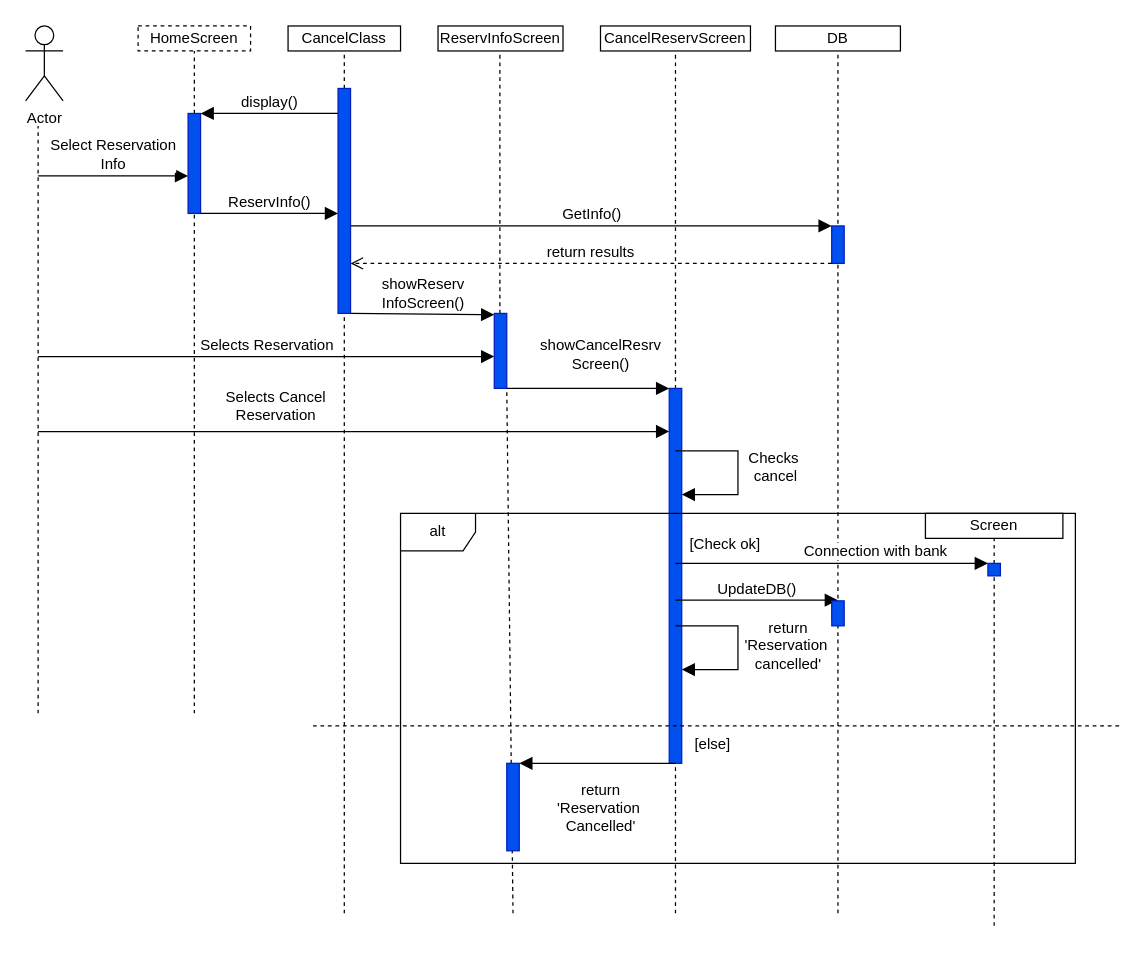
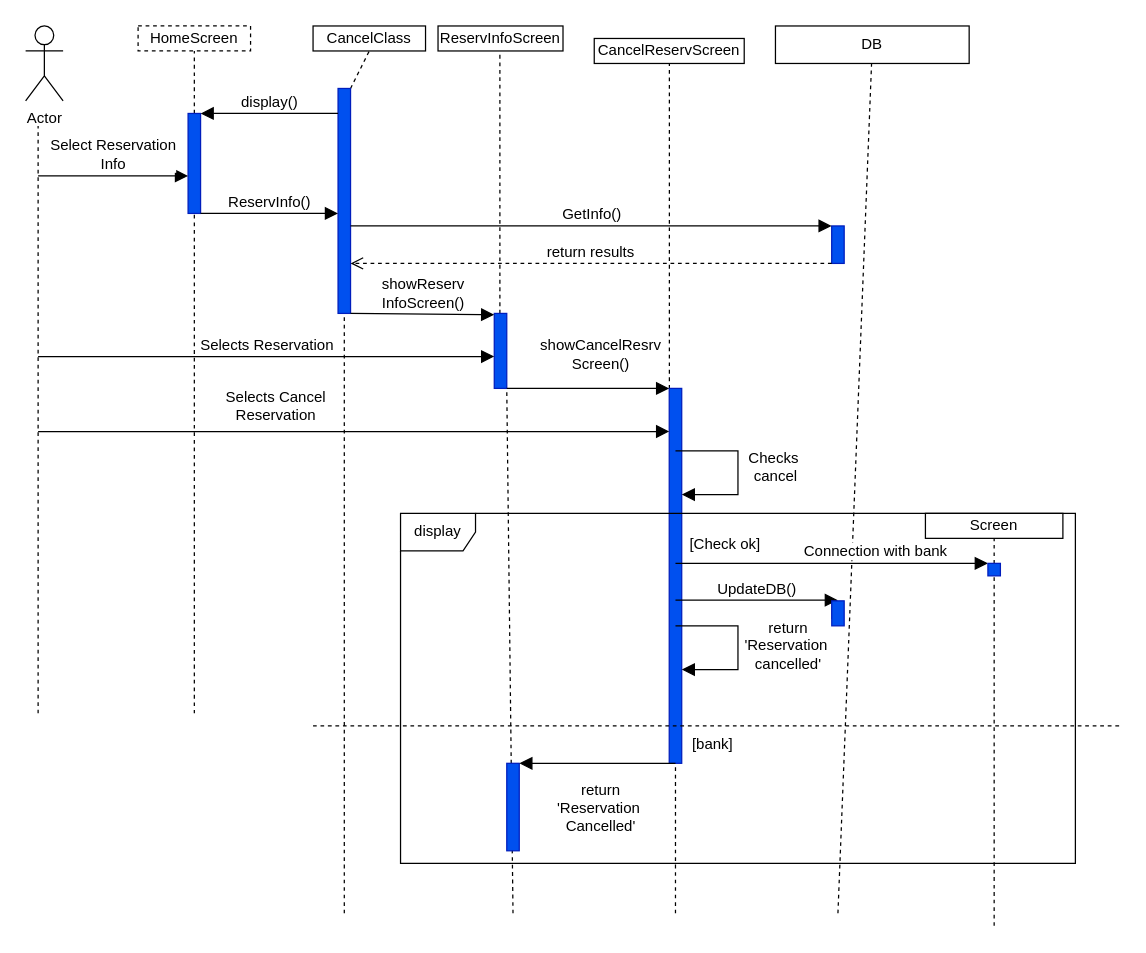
(344, 38) -> (369, 38)
(676, 38) -> (669, 51)
(838, 38) -> (873, 44)
(438, 532) -> (438, 532)
(713, 744) -> (713, 744)
